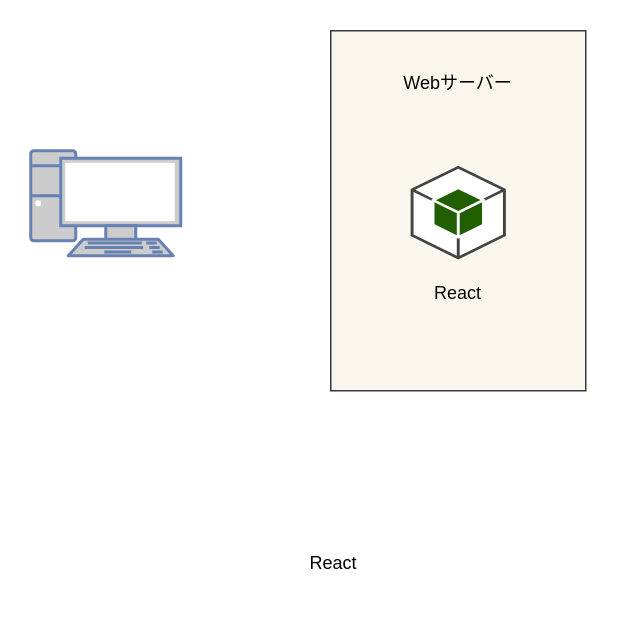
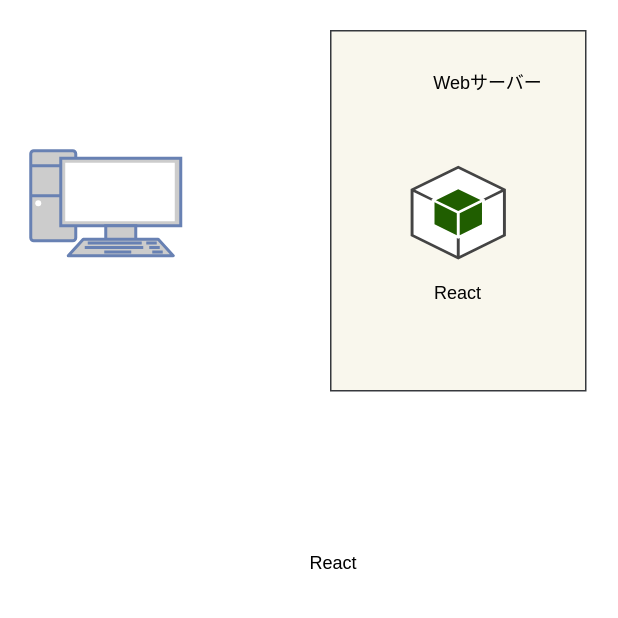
(458, 83) -> (488, 83)
